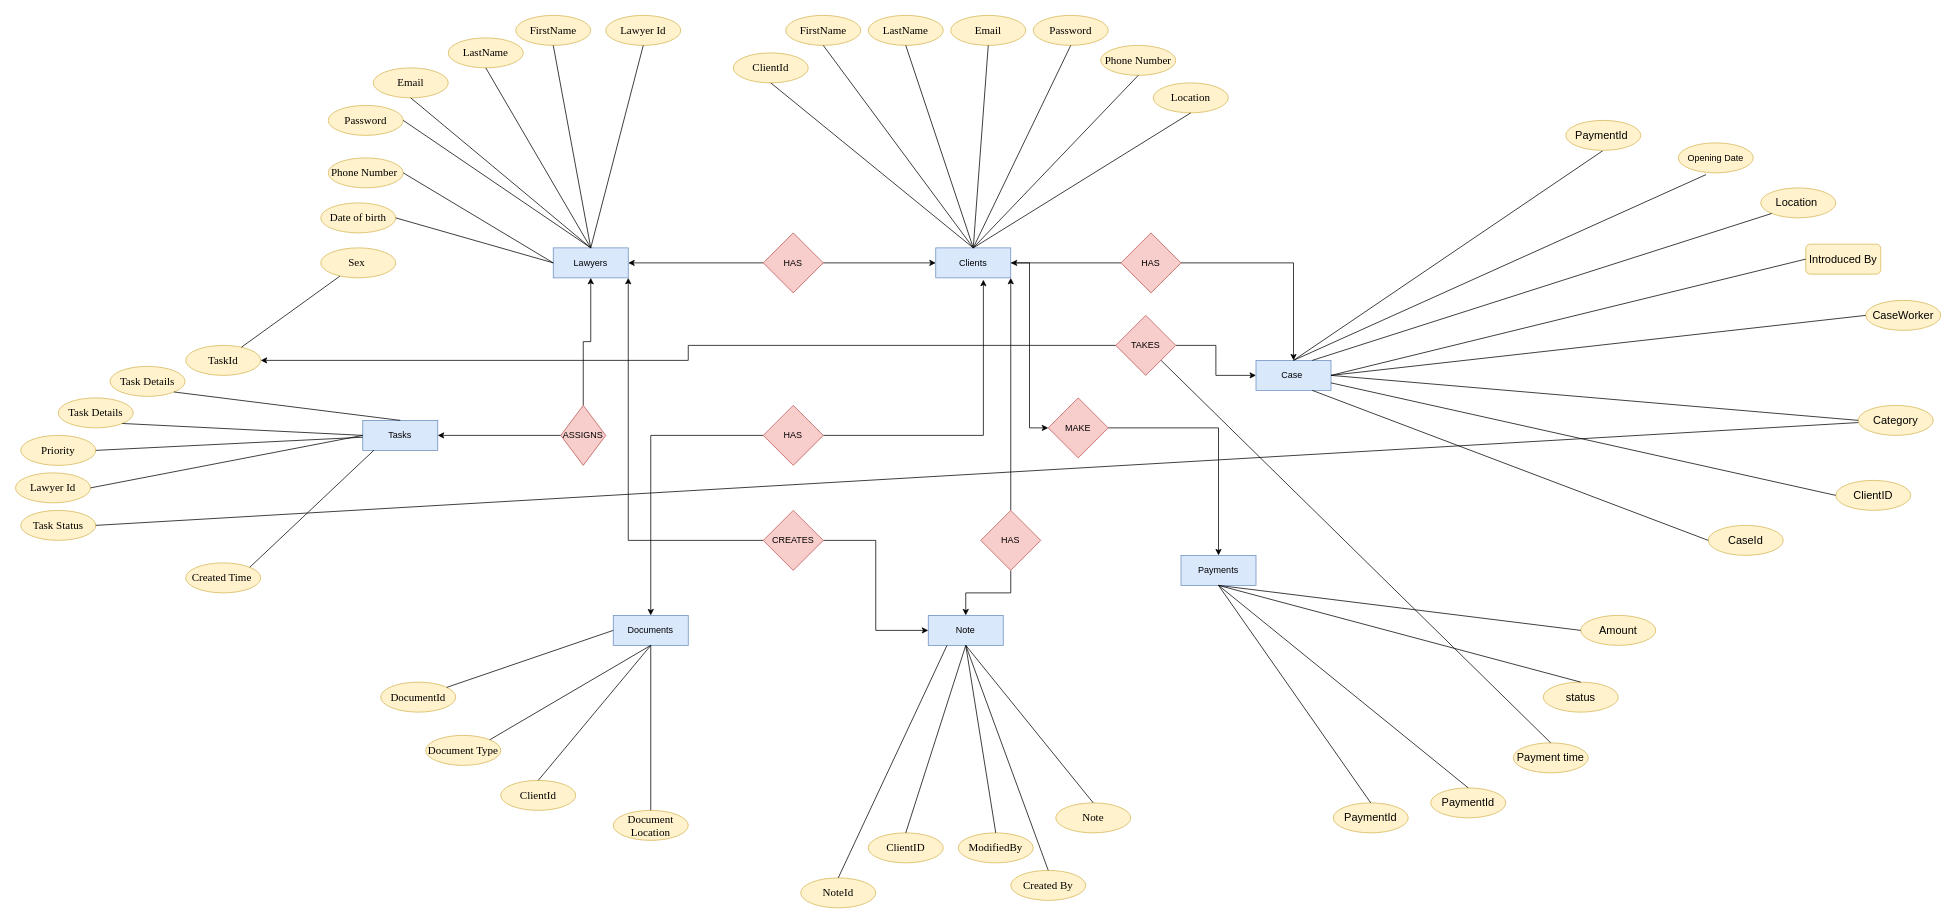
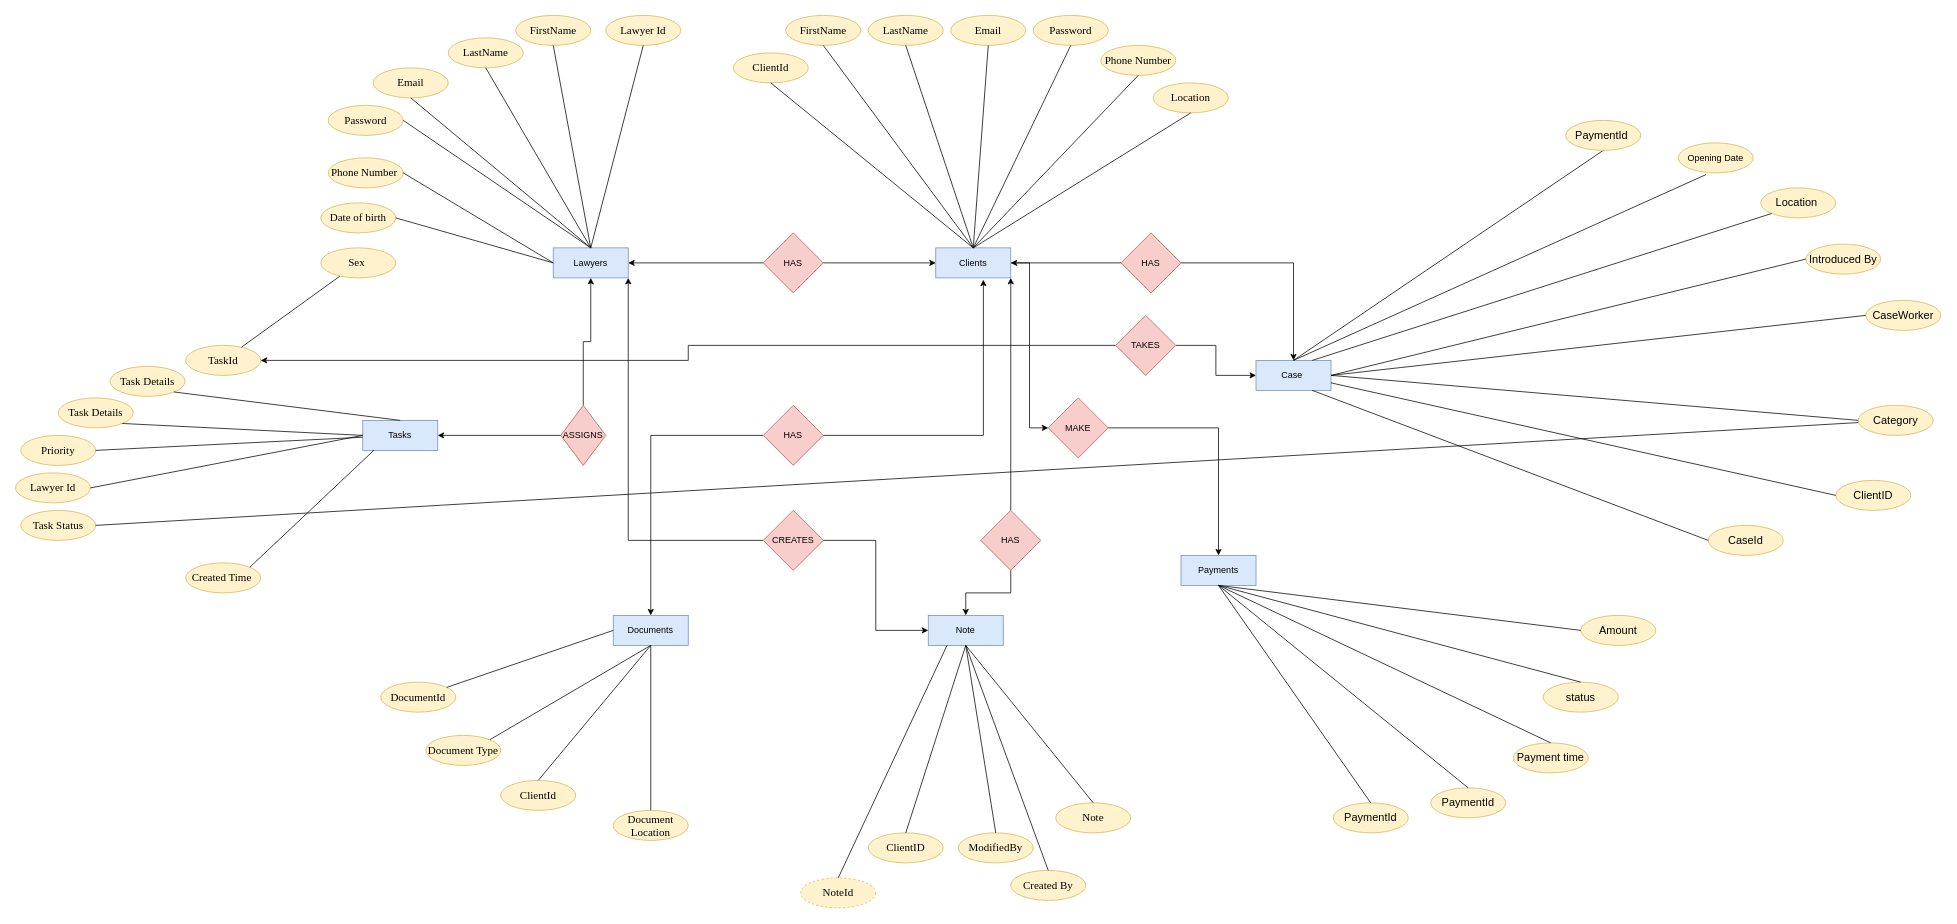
(1843, 259) -> (1843, 259)
(1356, 552) -> (1389, 666)
(838, 893) -> (838, 893)
